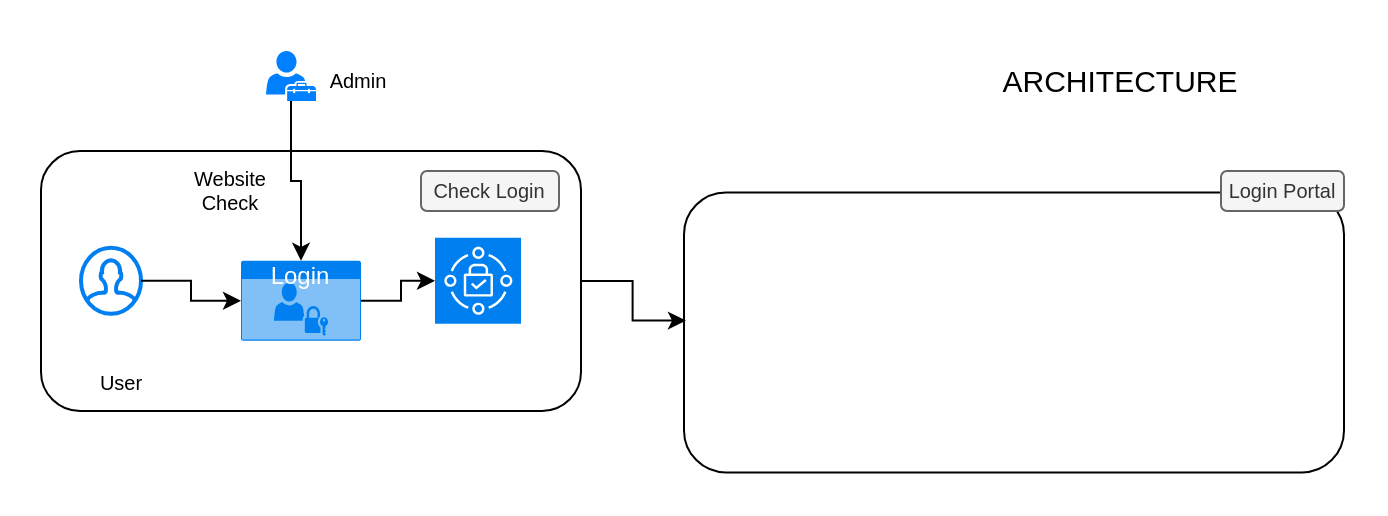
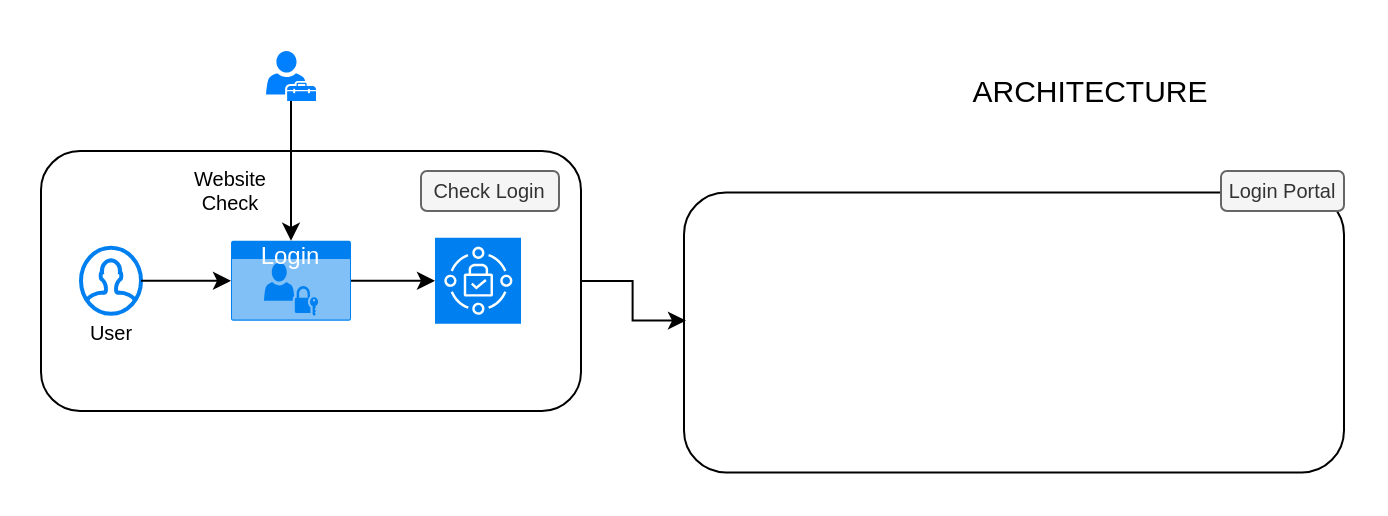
(358, 81) -> none
(1121, 81) -> (1091, 91)
(301, 301) -> (291, 281)
(121, 382) -> (111, 332)
